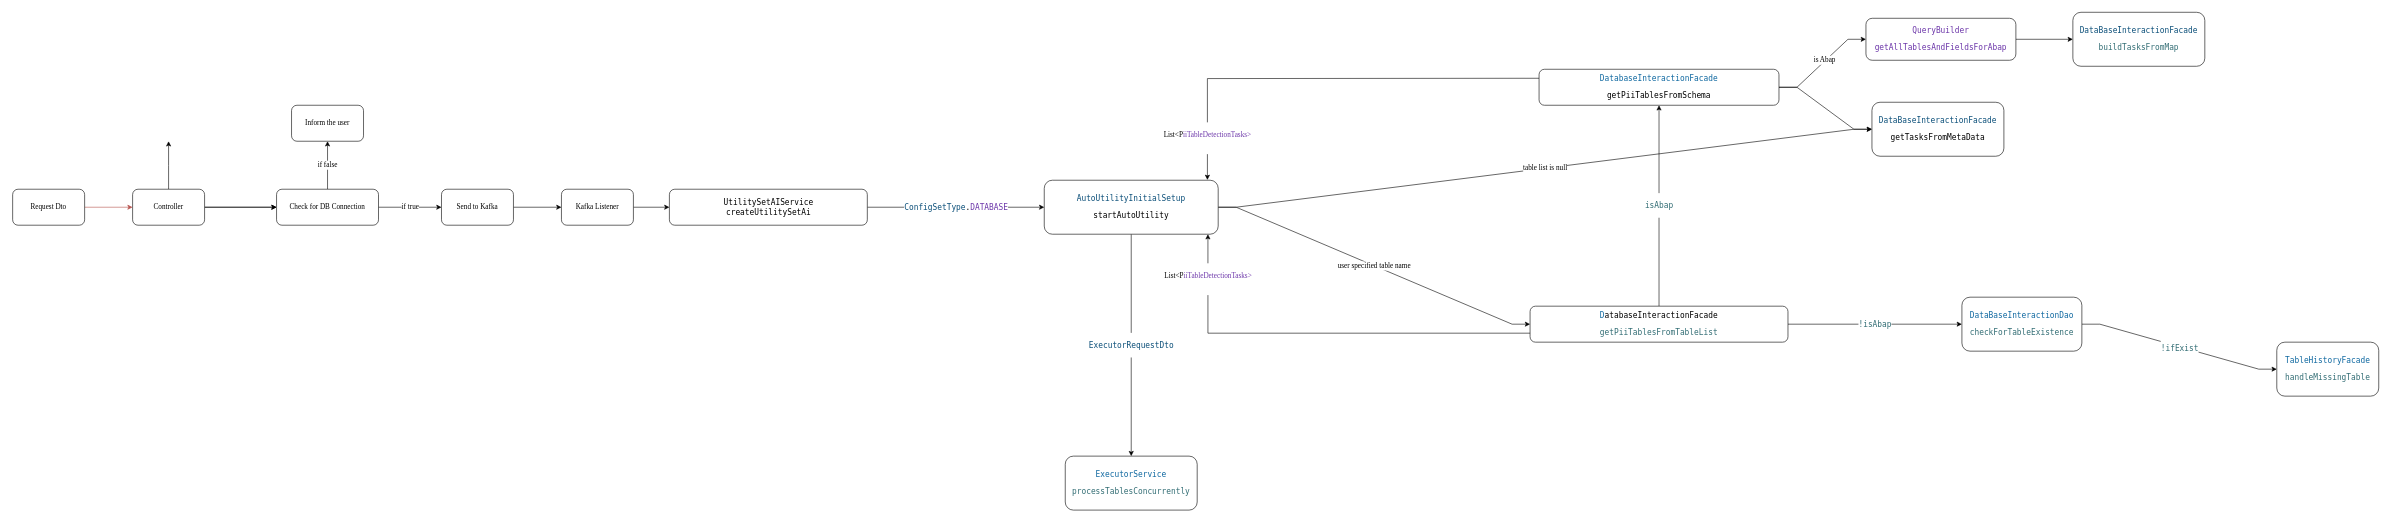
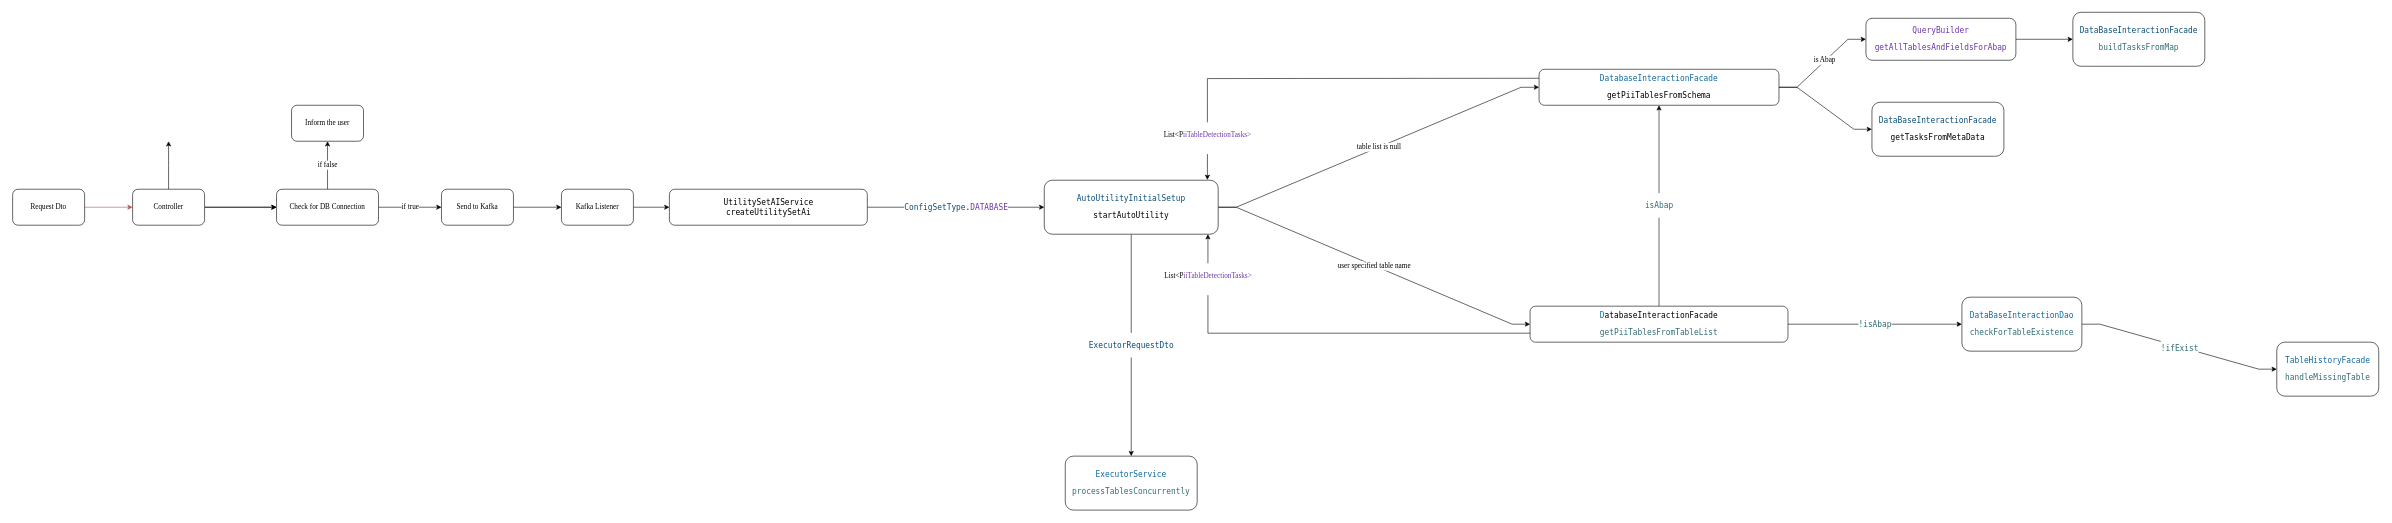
(1545, 168) -> (1380, 147)
